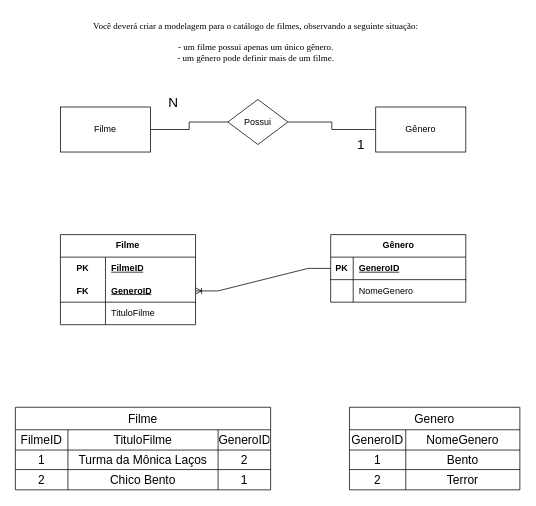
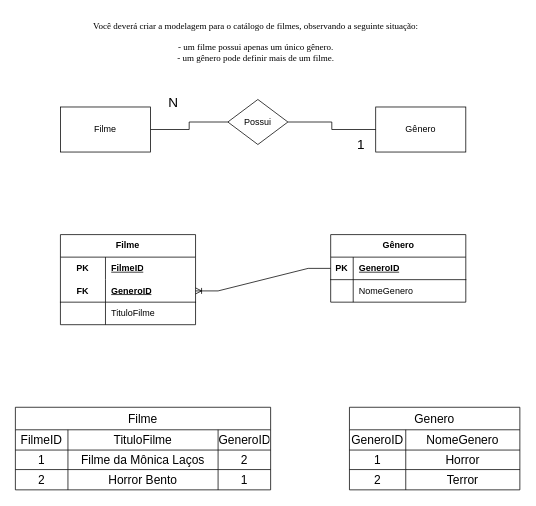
(143, 459) -> (143, 459)
(462, 459) -> (462, 459)
(143, 480) -> (143, 480)
